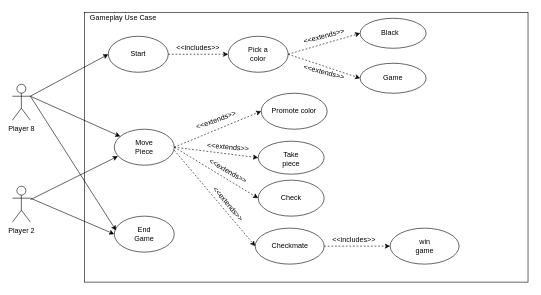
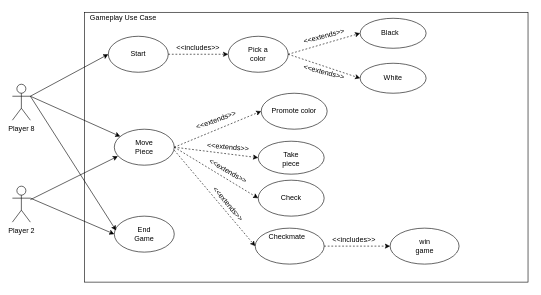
(393, 78) -> (393, 78)
(290, 246) -> (287, 237)
